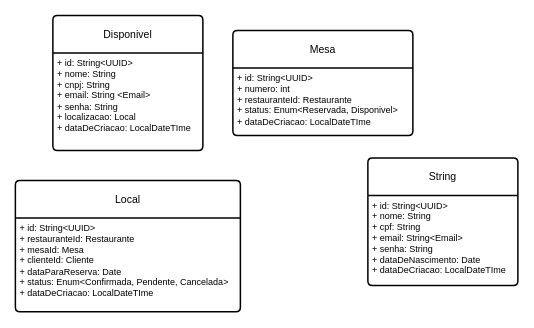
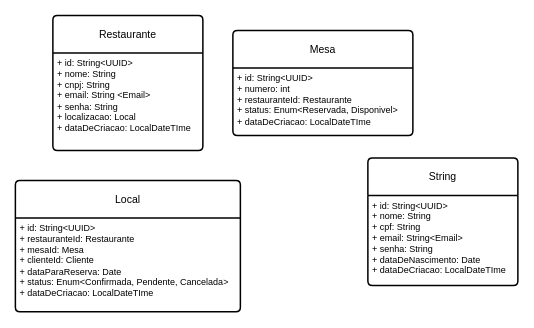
(128, 34) -> (128, 34)
